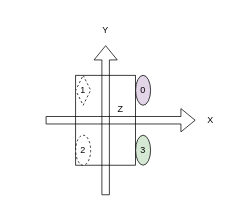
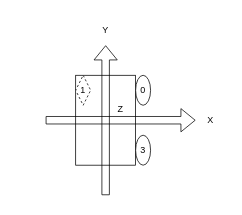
(143, 90) -> (143, 90)
(83, 150) -> none
(143, 150) -> (143, 150)
